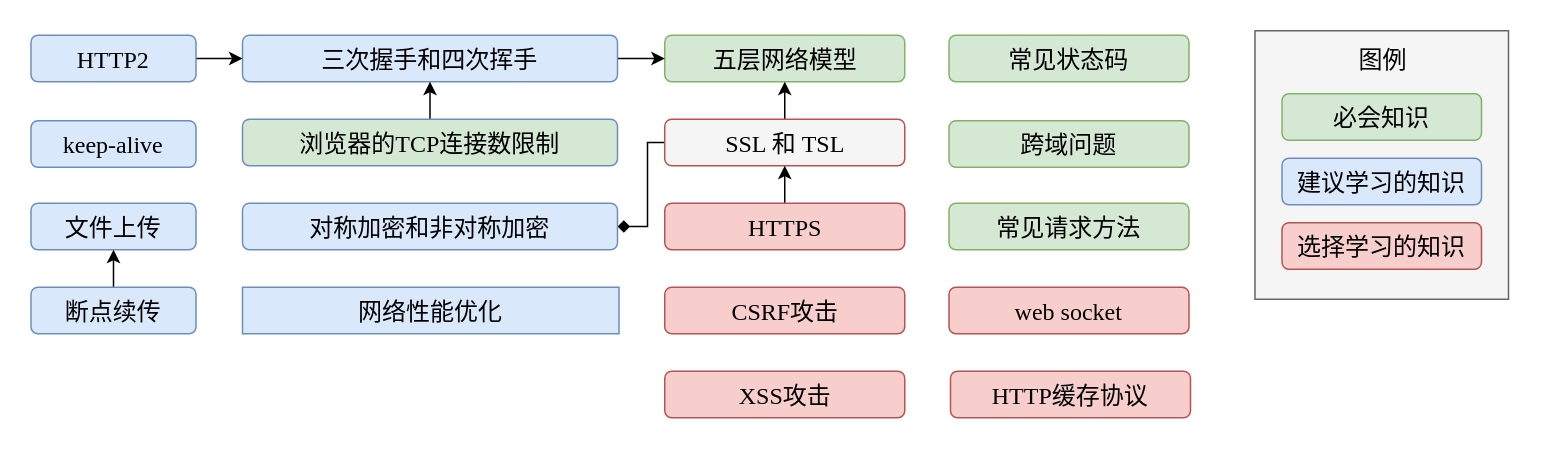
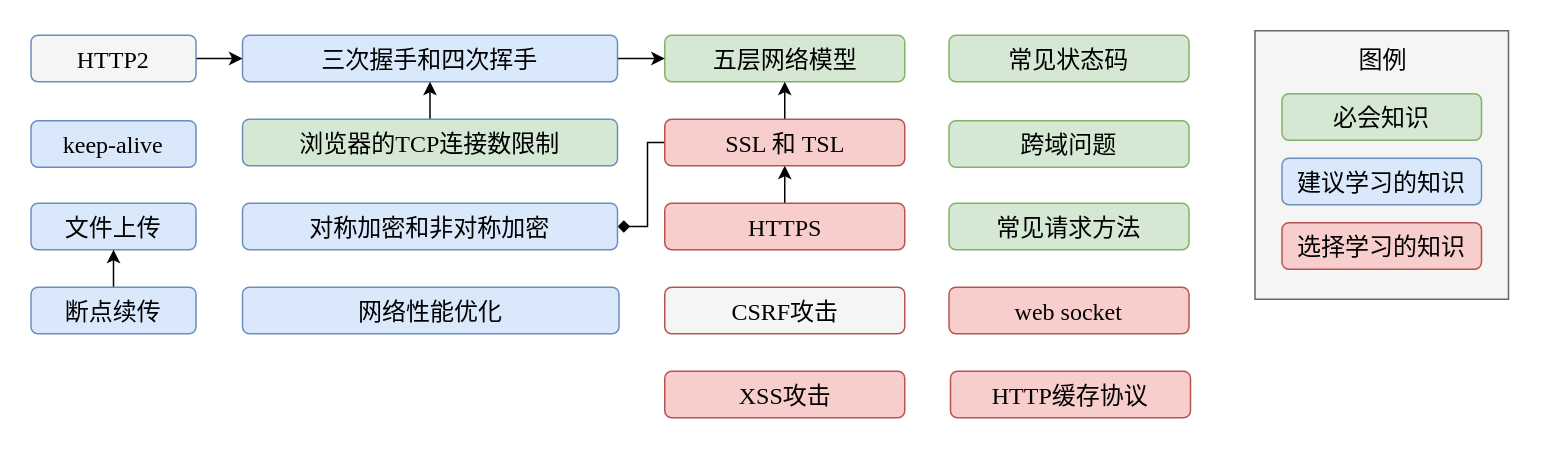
(113, 59) -> (113, 59)
(785, 143) -> (785, 143)
(431, 311) -> (431, 311)
(785, 311) -> (785, 311)
